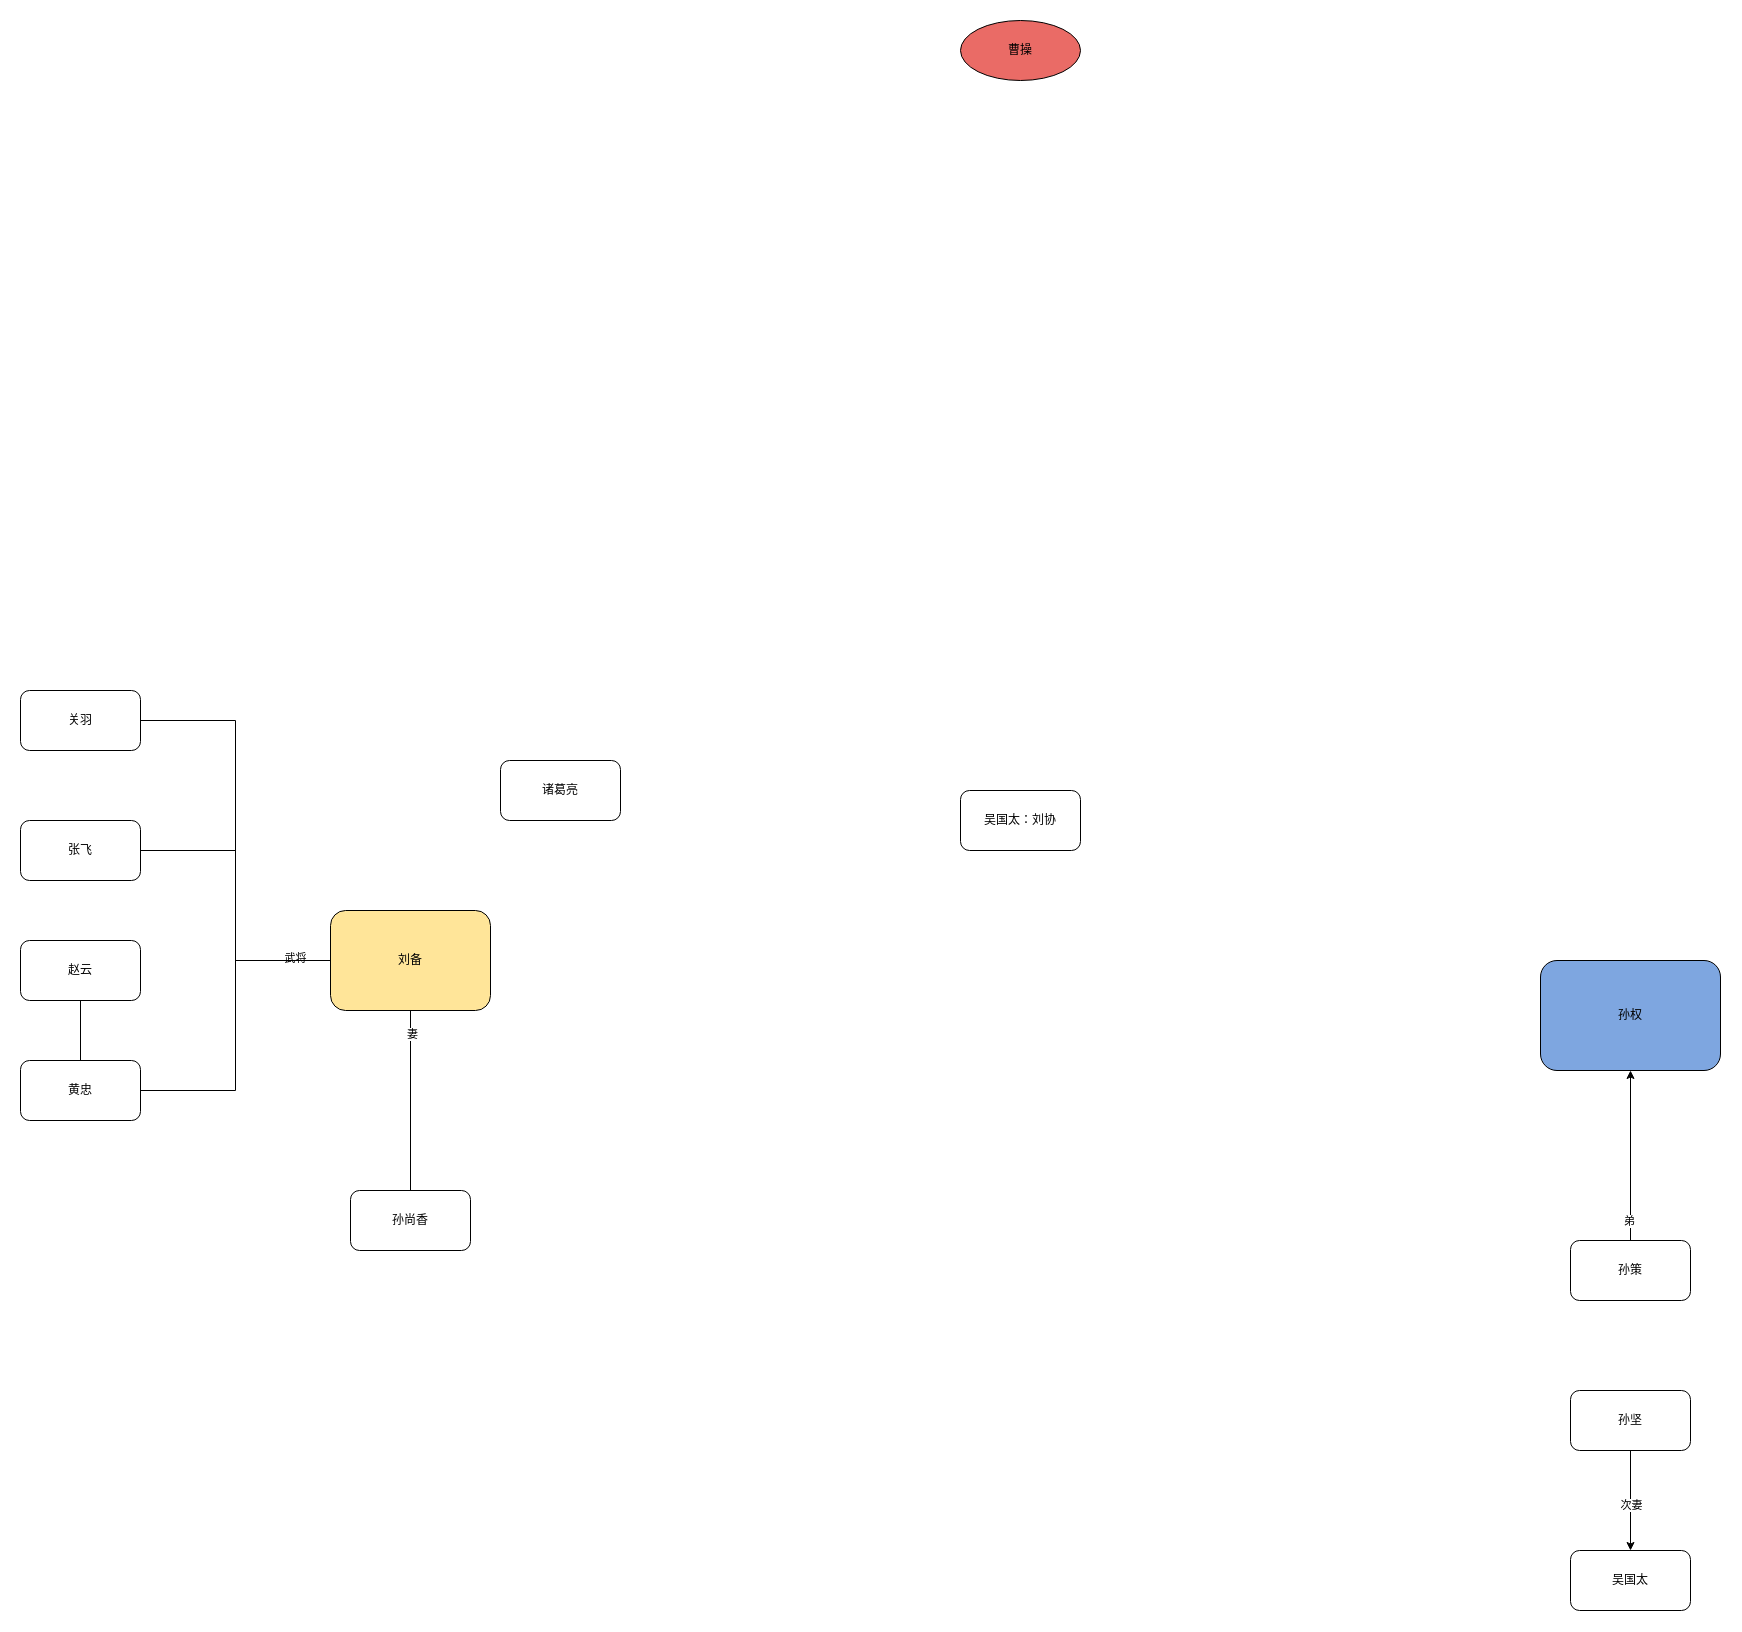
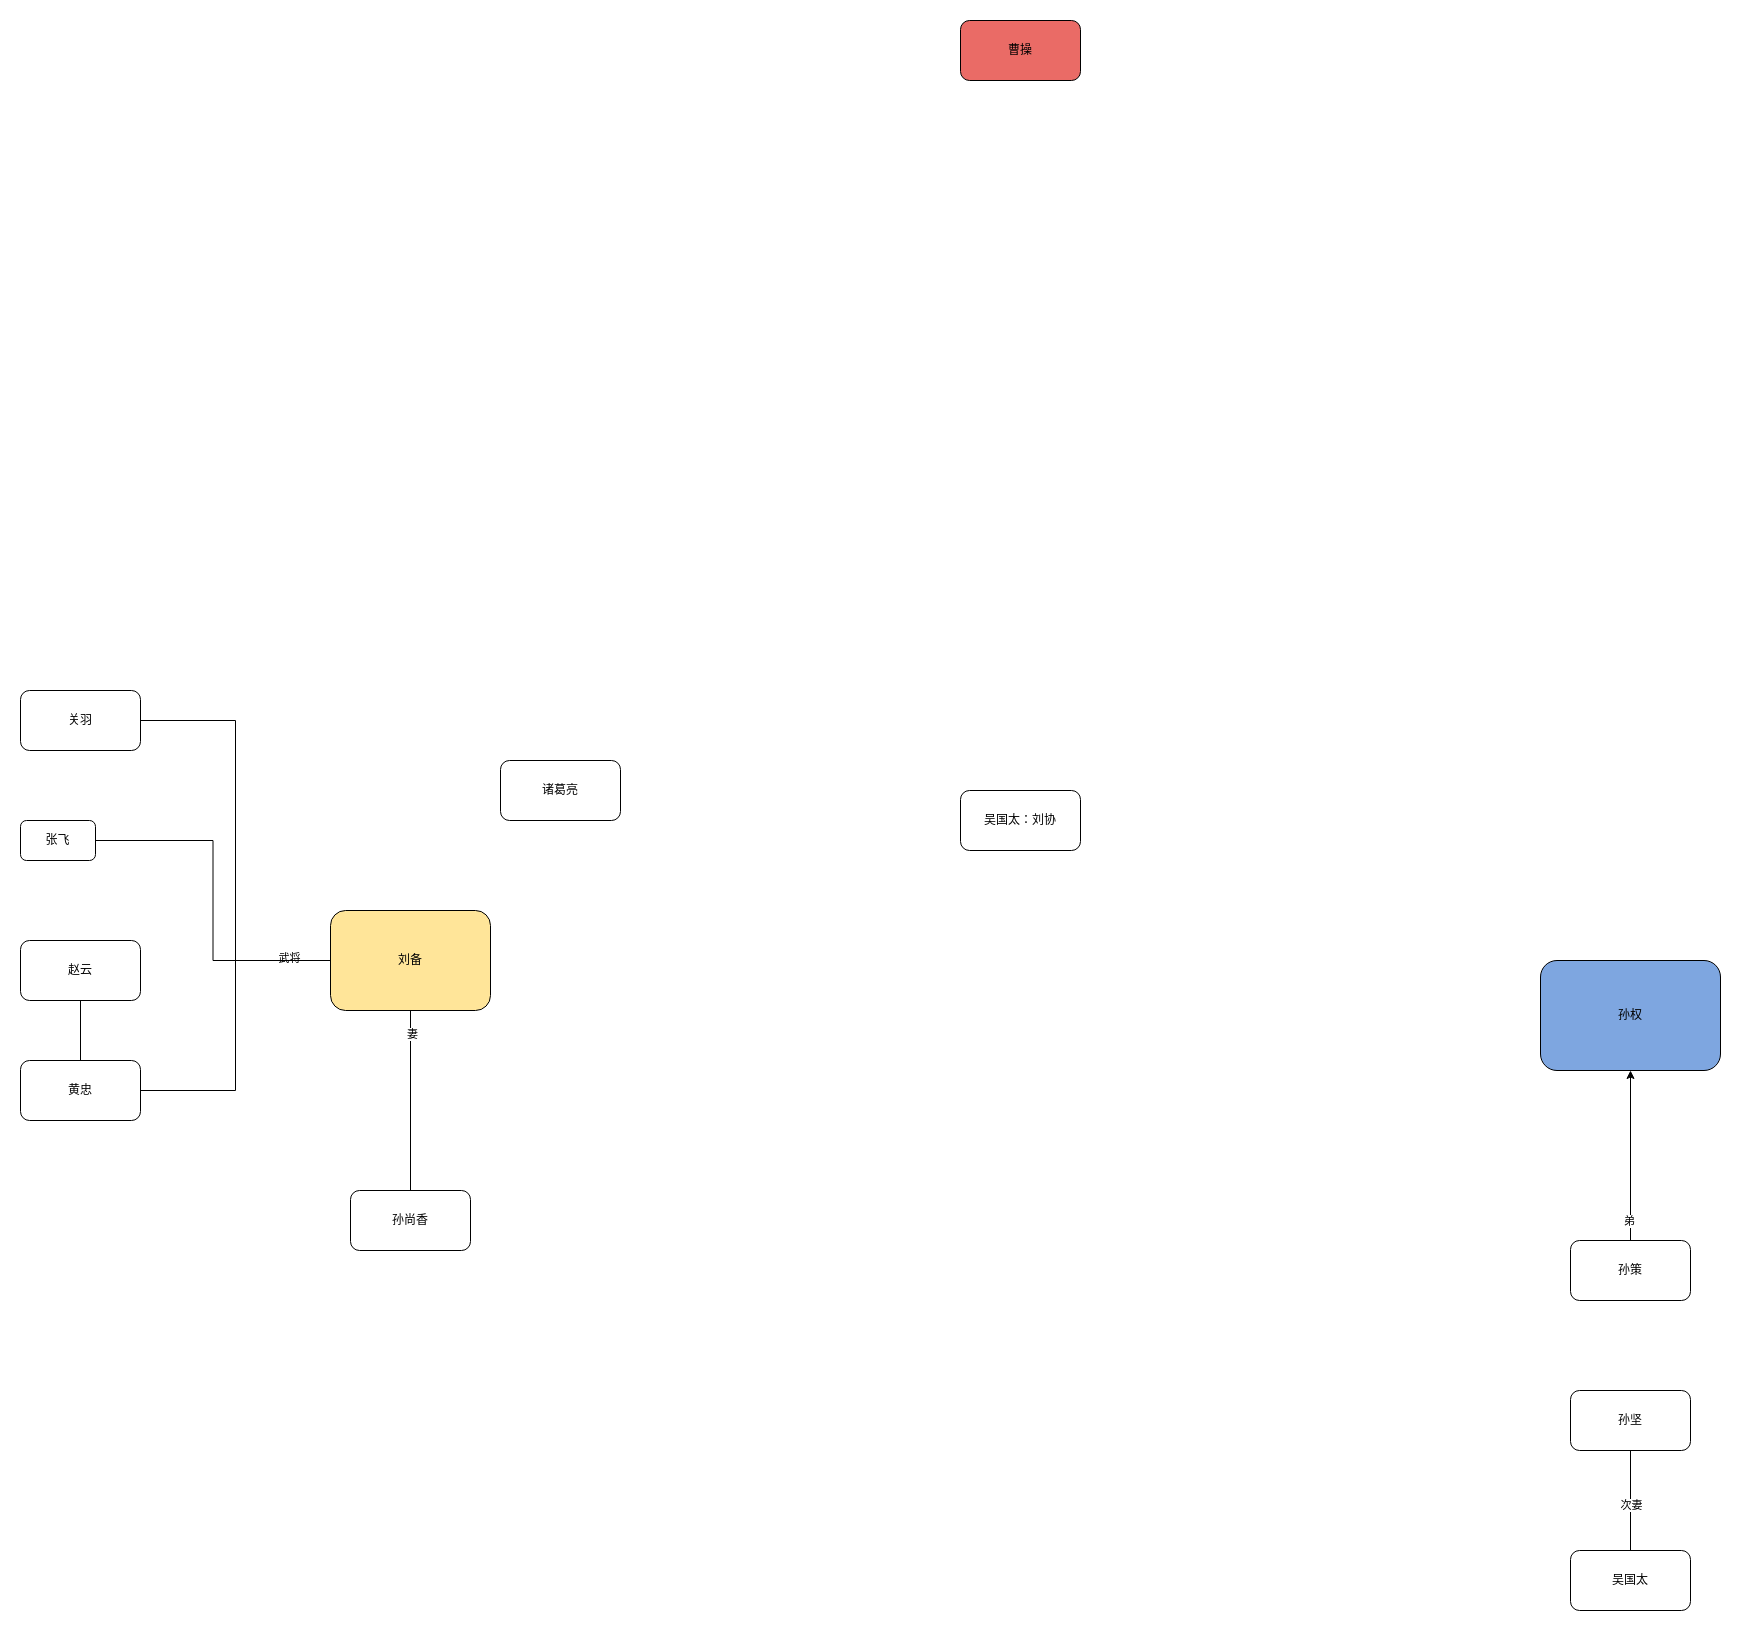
(1021, 51) -> (1021, 51)
(81, 851) -> (58, 841)
(1631, 1542) -> (1631, 1545)
